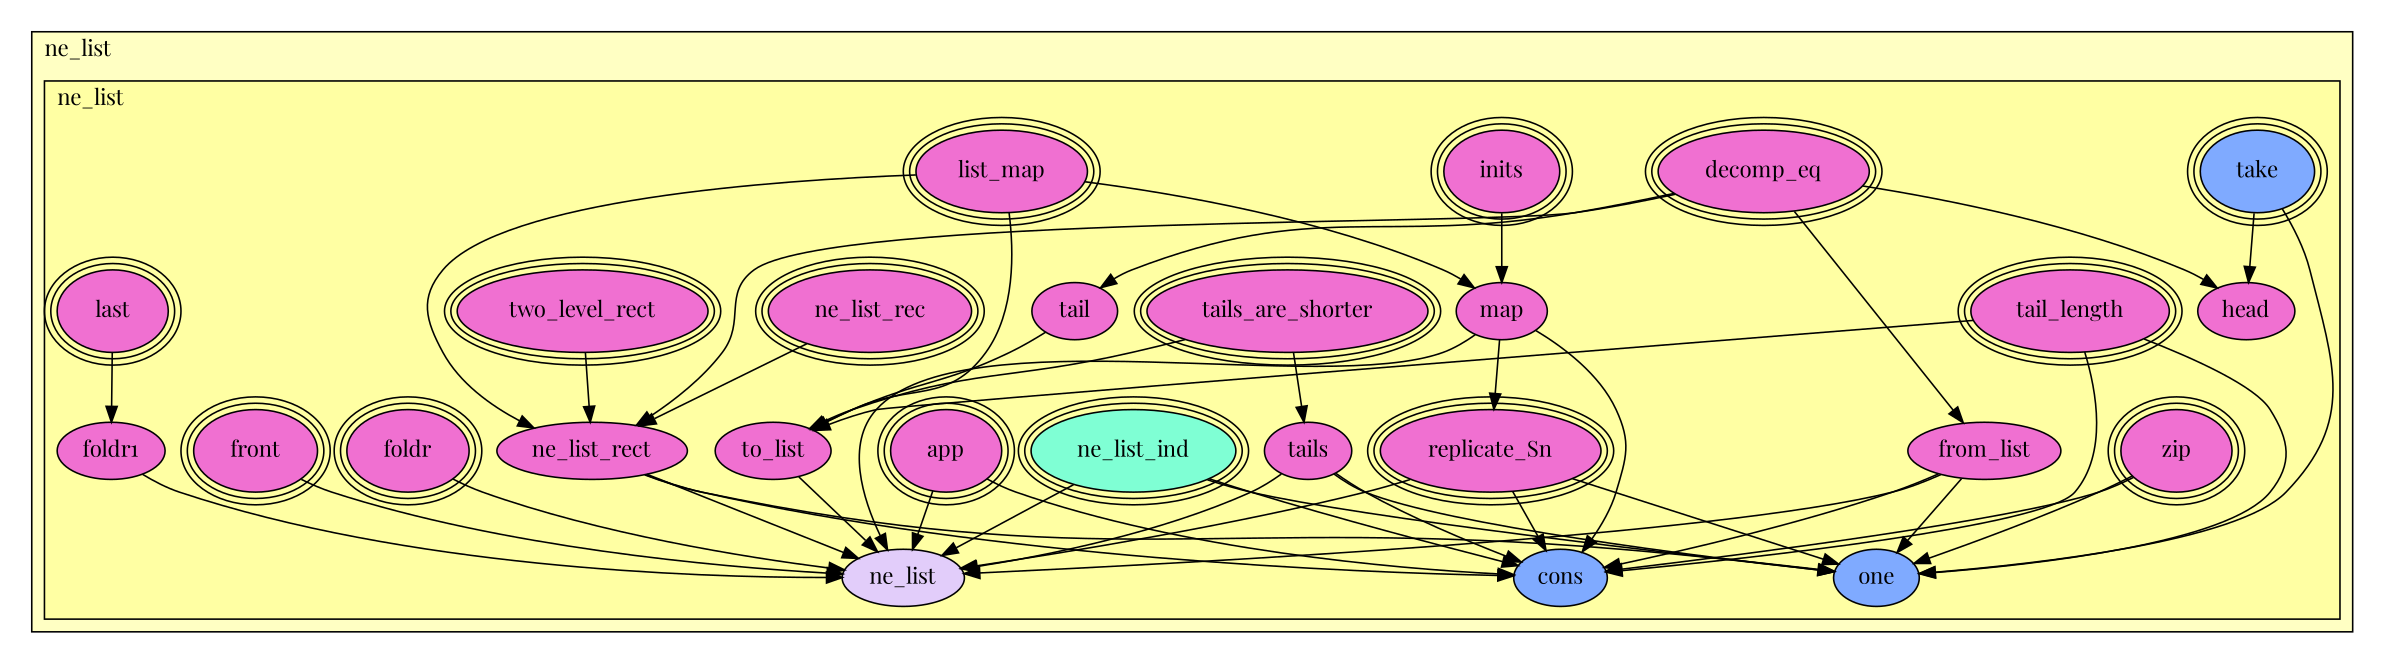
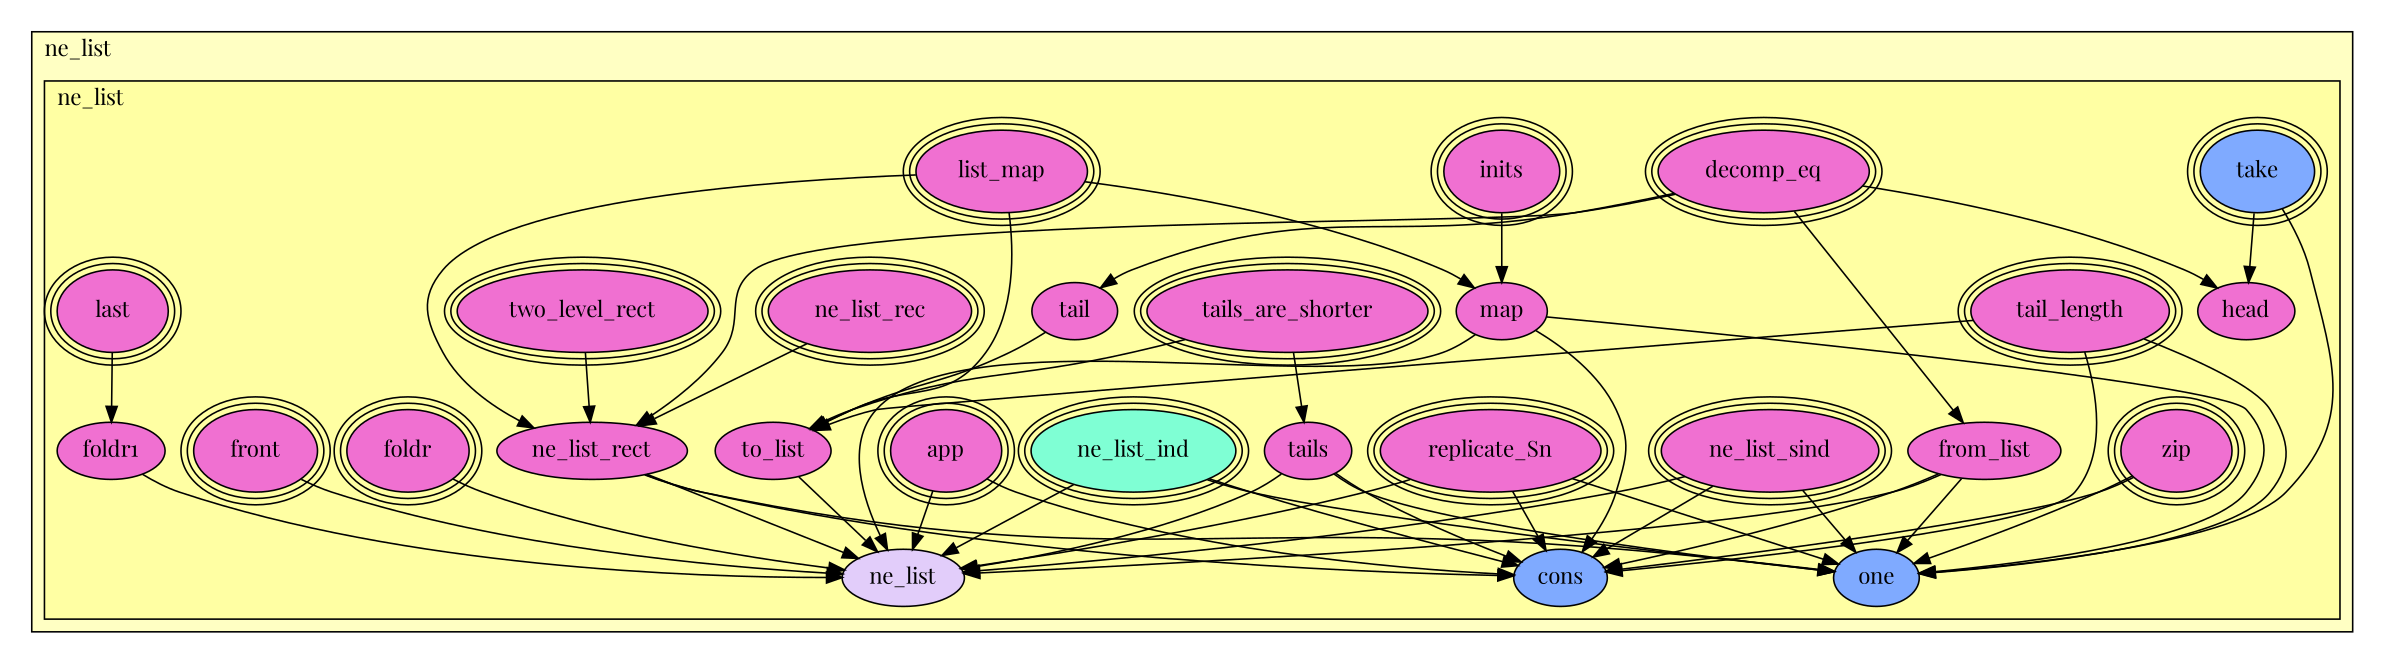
(1497, 368) -> (2105, 380)
none -> (1770, 451)
